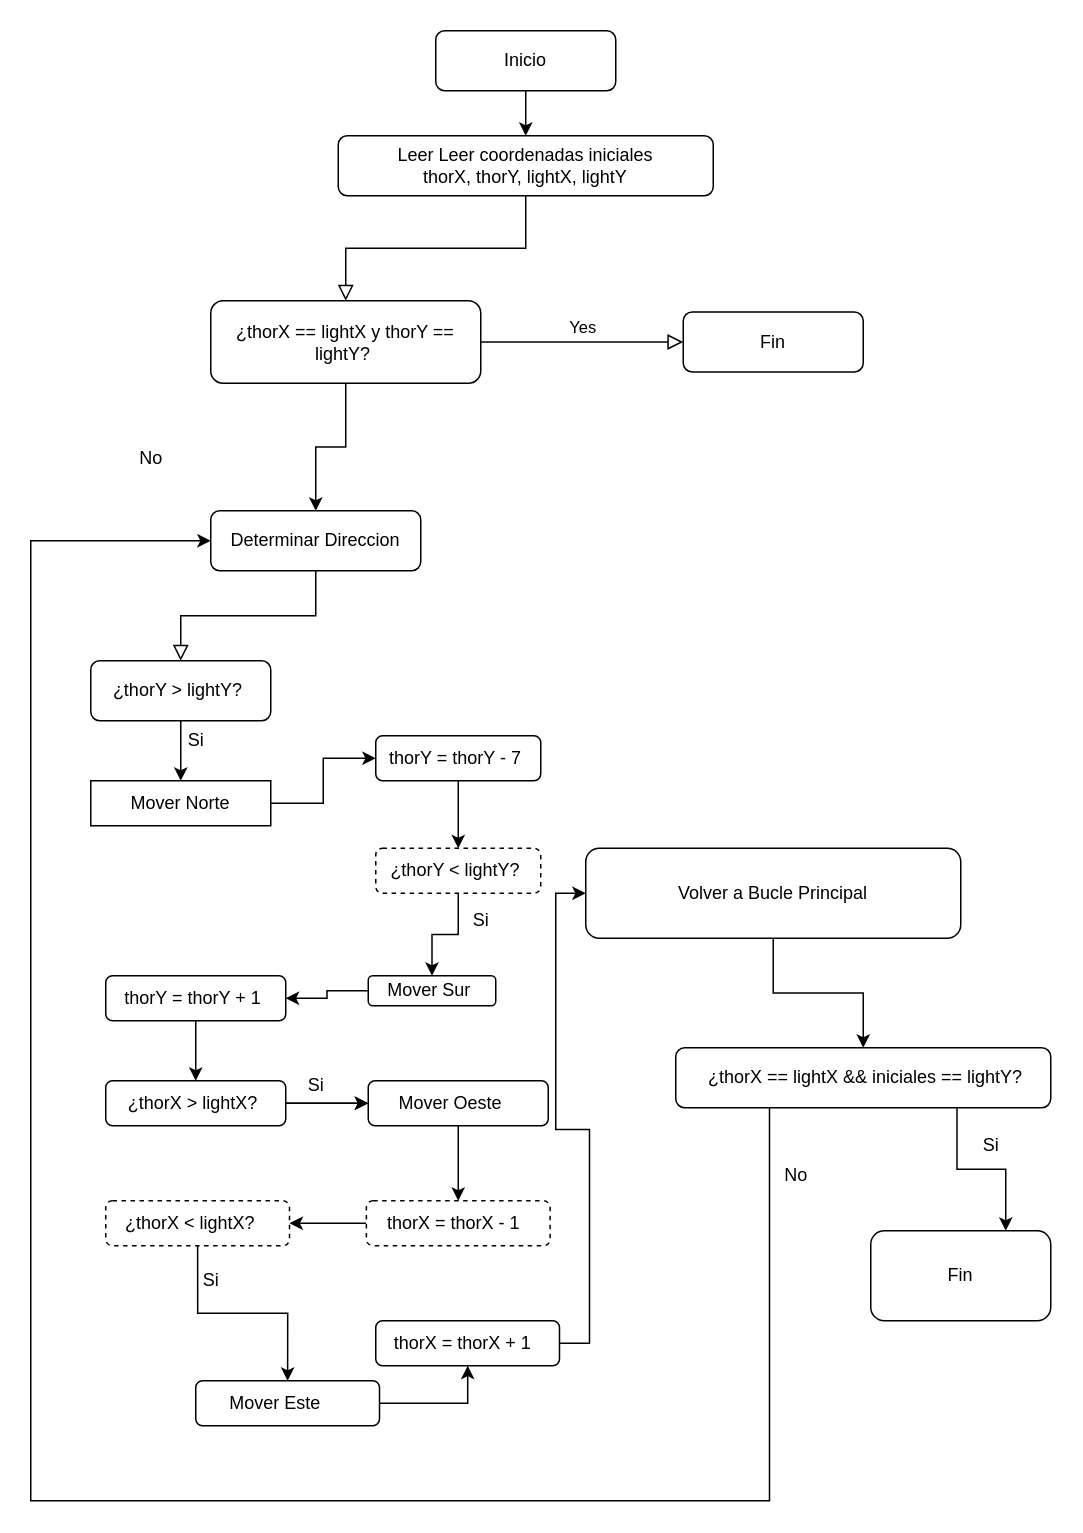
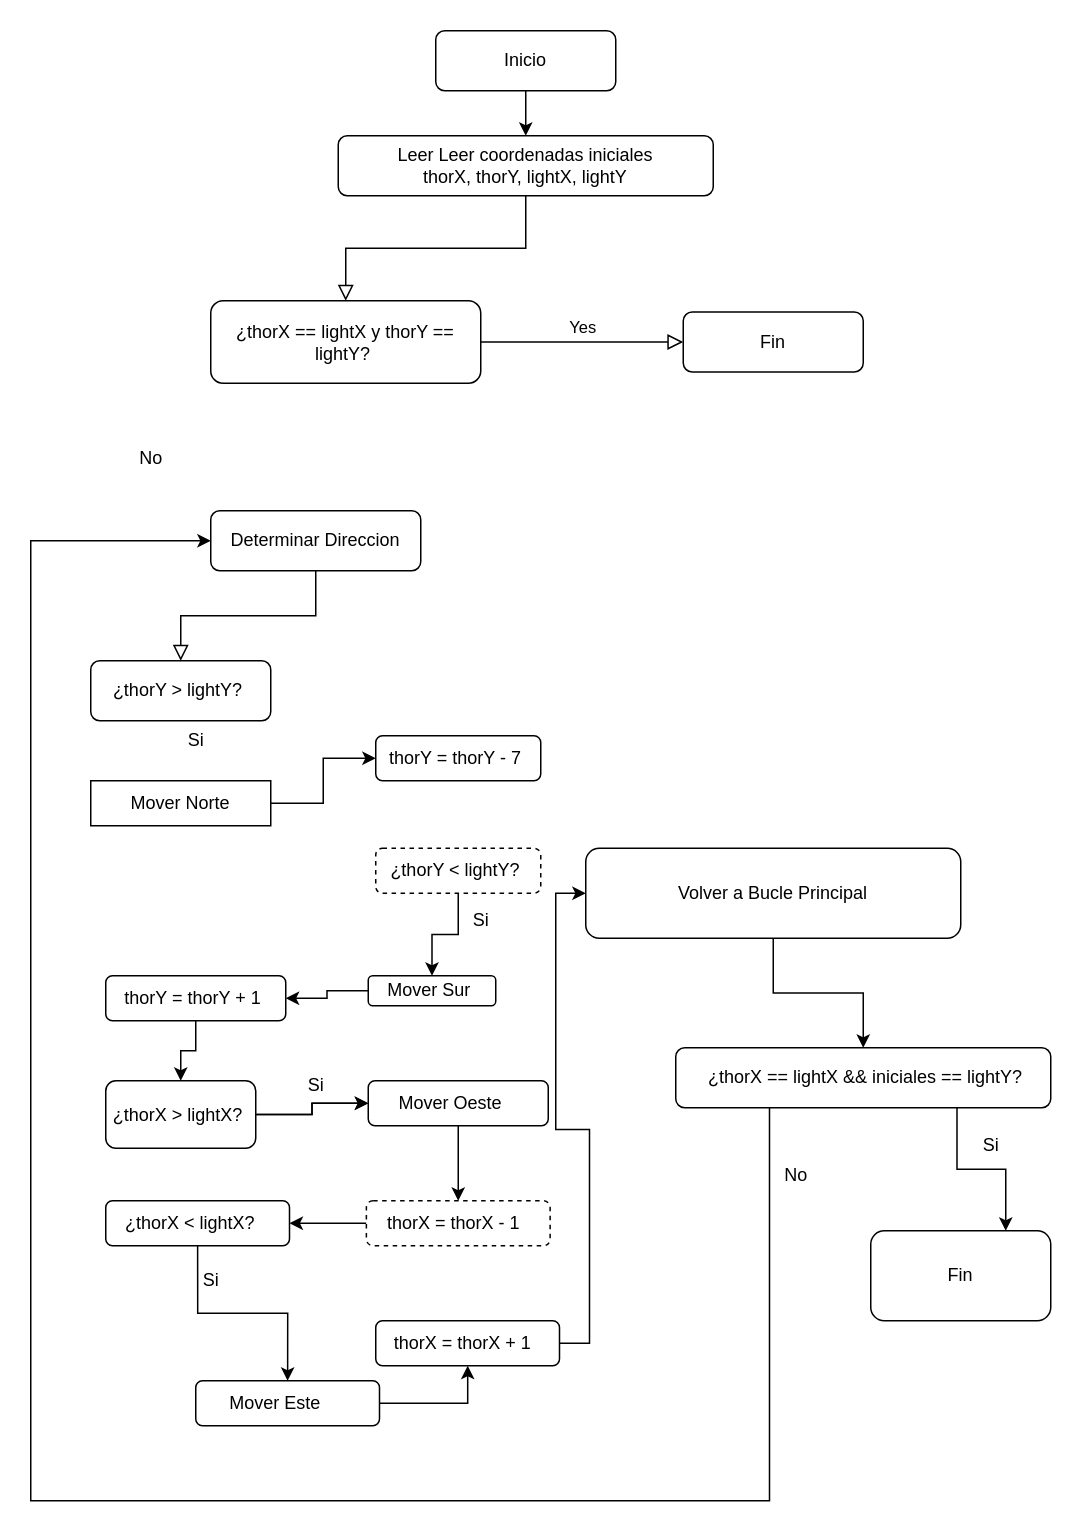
(336, 447) -> none
(181, 746) -> none
(458, 809) -> none
(196, 1103) -> (181, 1115)
(198, 1223) -> (198, 1223)
